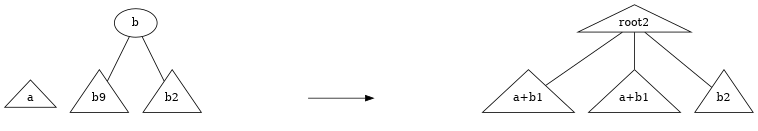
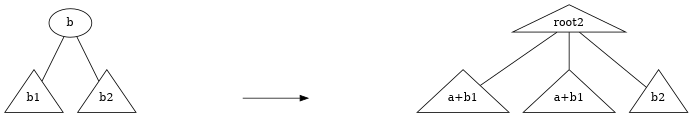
(30, 98) -> none
(99, 98) -> (34, 98)
